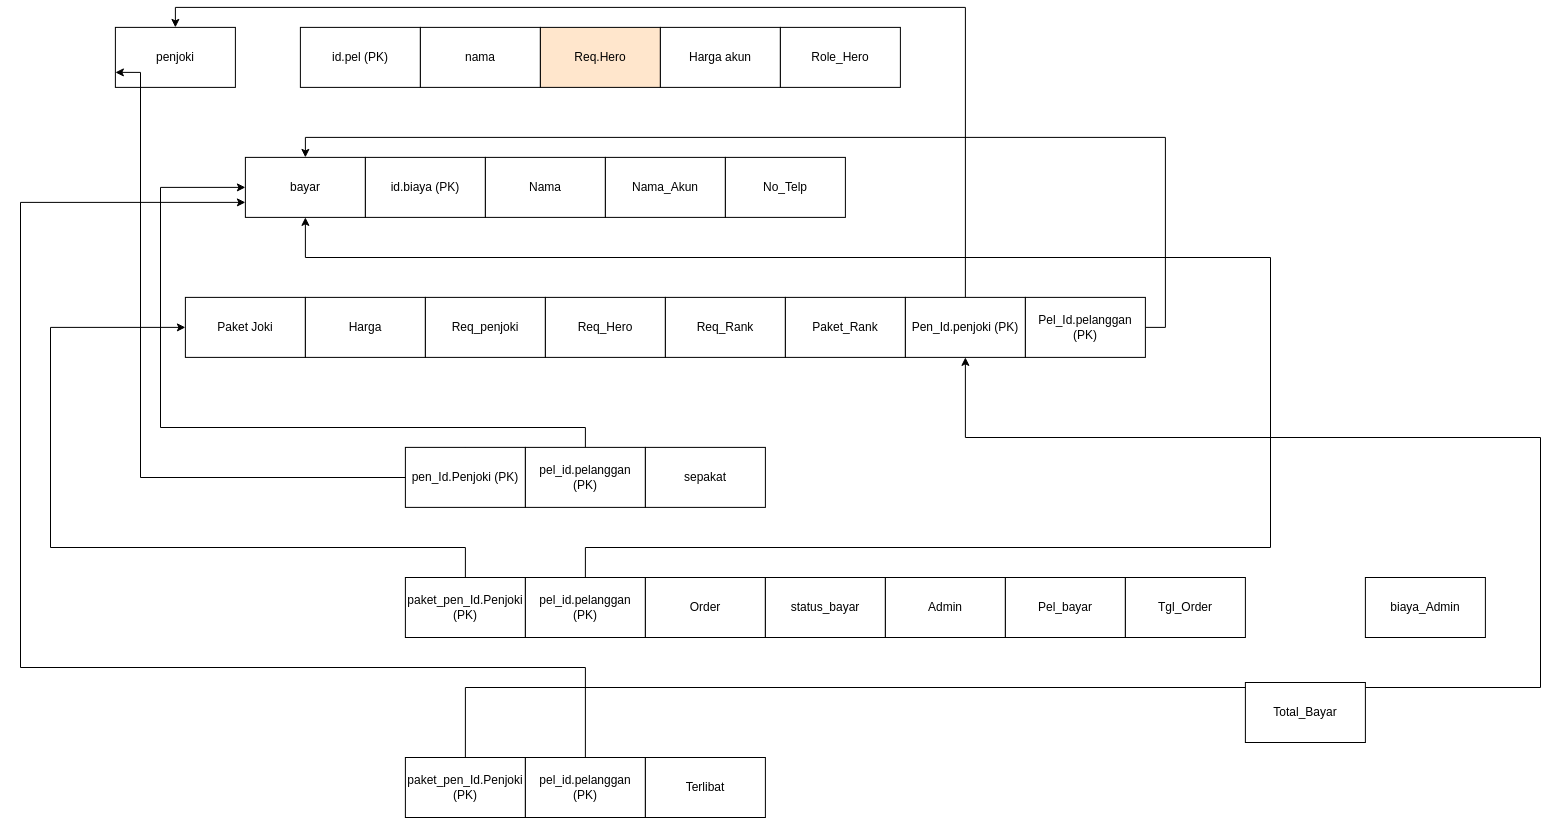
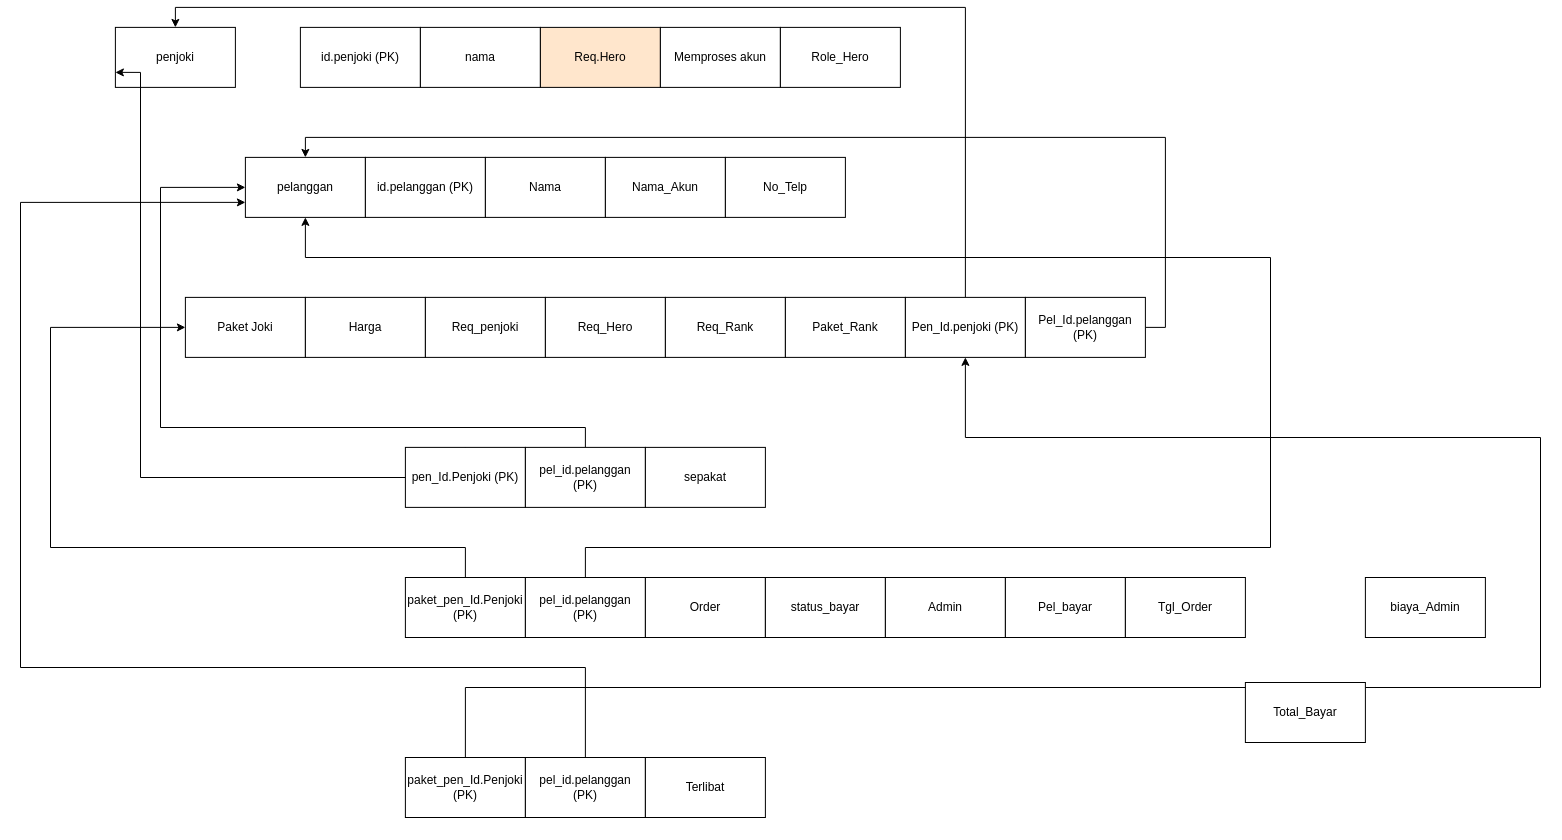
(361, 58) -> (361, 58)
(721, 58) -> (721, 58)
(306, 188) -> (306, 188)
(426, 188) -> (426, 188)
